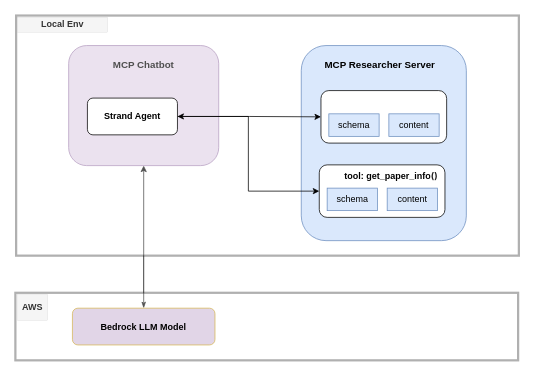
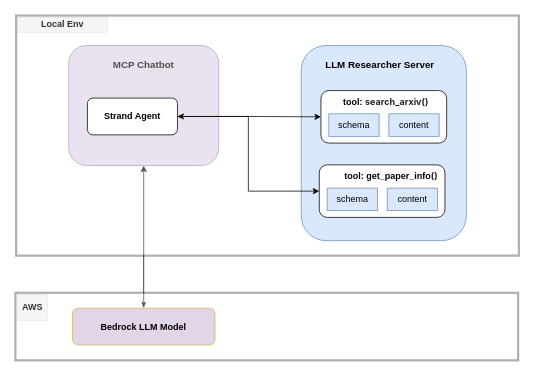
(380, 64) -> (380, 64)
none -> (386, 102)
